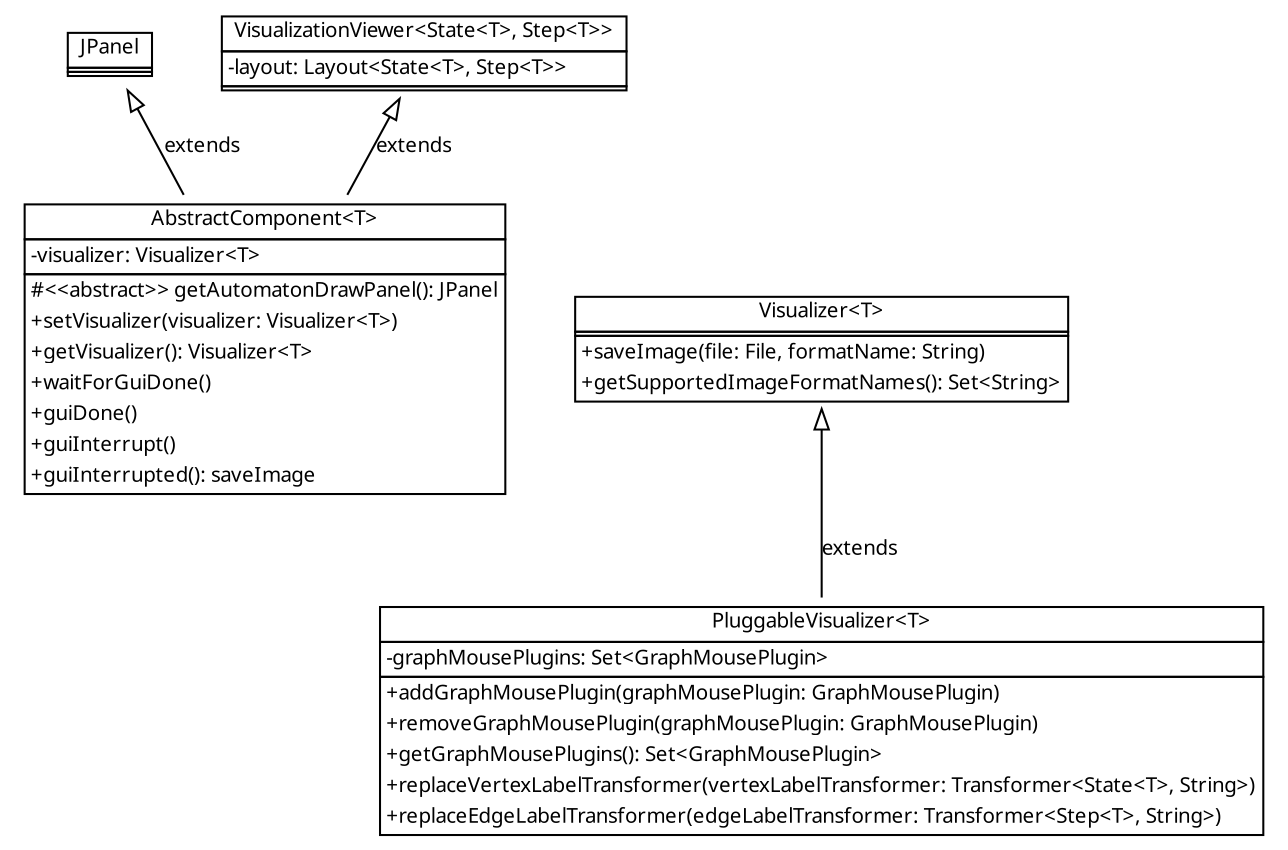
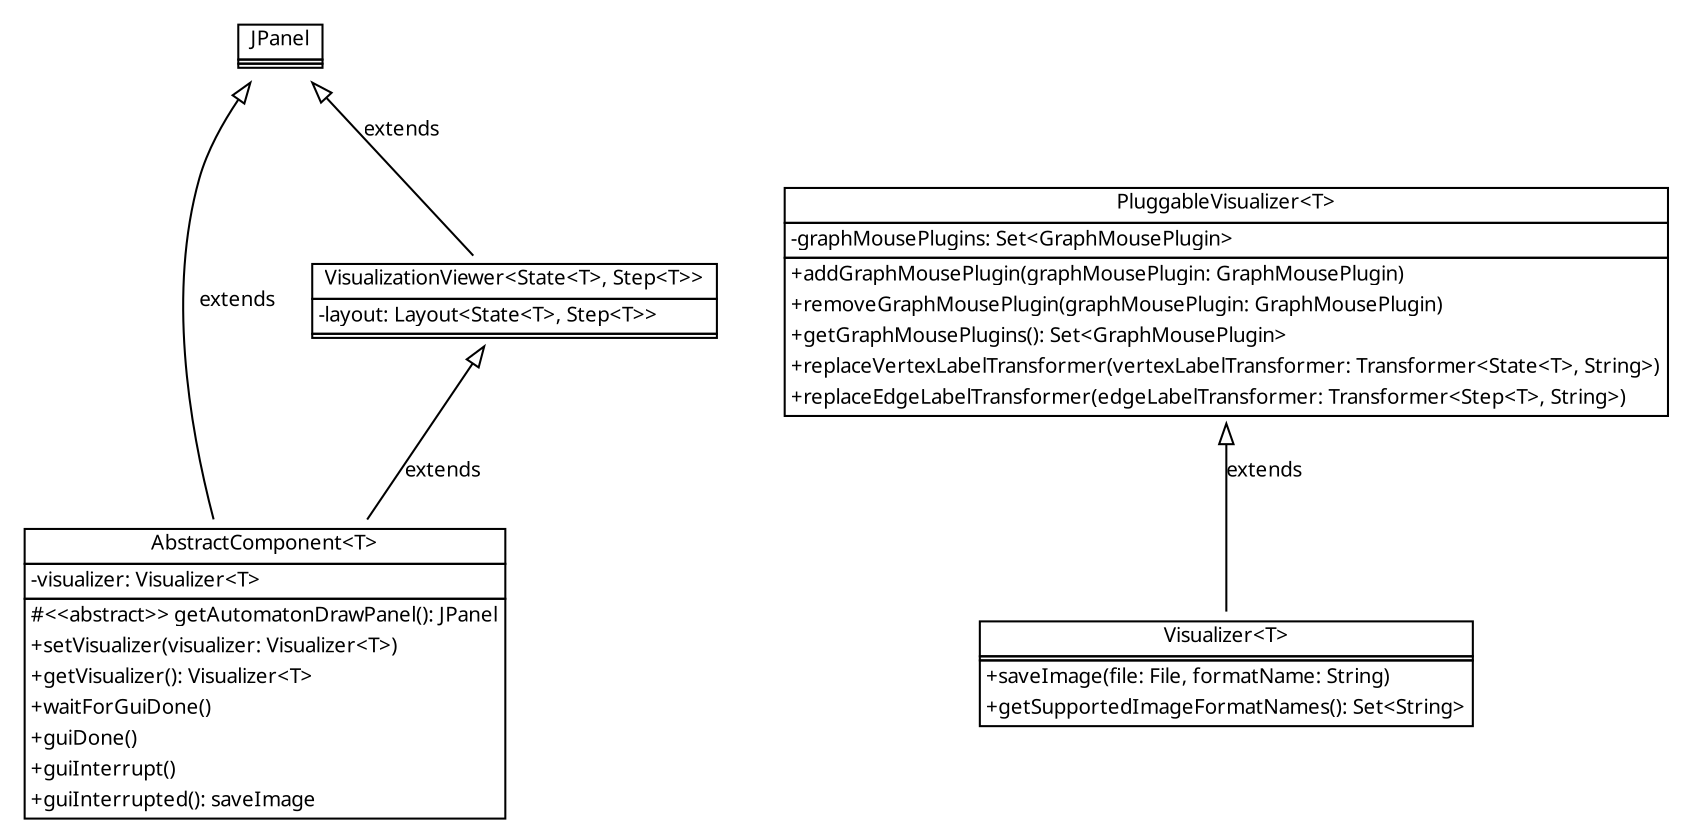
none -> (400, 177)
(822, 514) -> (1226, 528)
